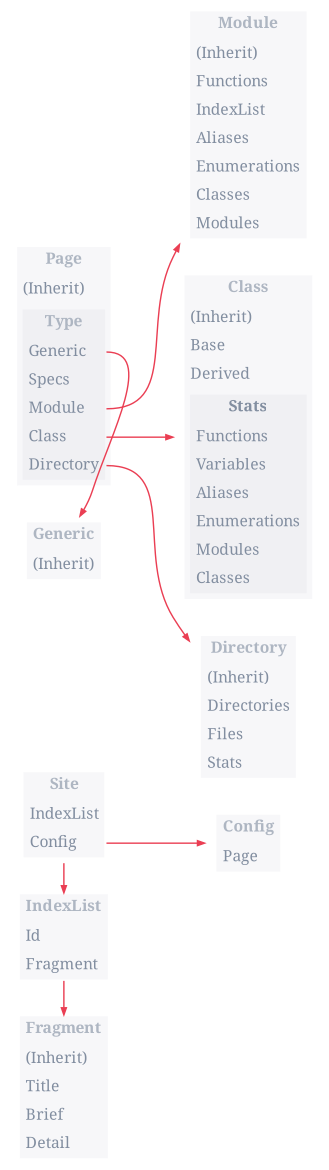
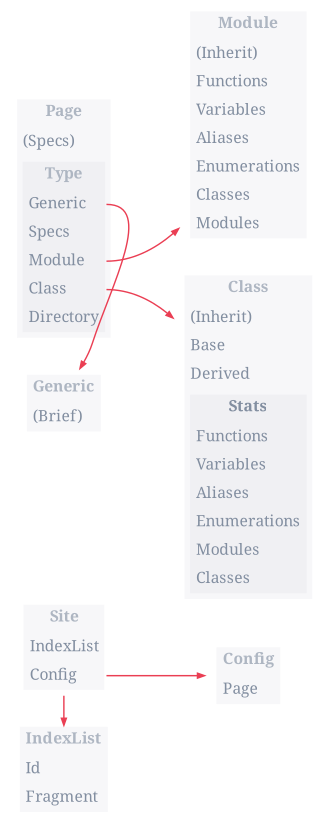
(231, 110) -> (231, 110)
(54, 289) -> (49, 141)
(64, 564) -> (58, 417)
(248, 707) -> none
(64, 1087) -> none
